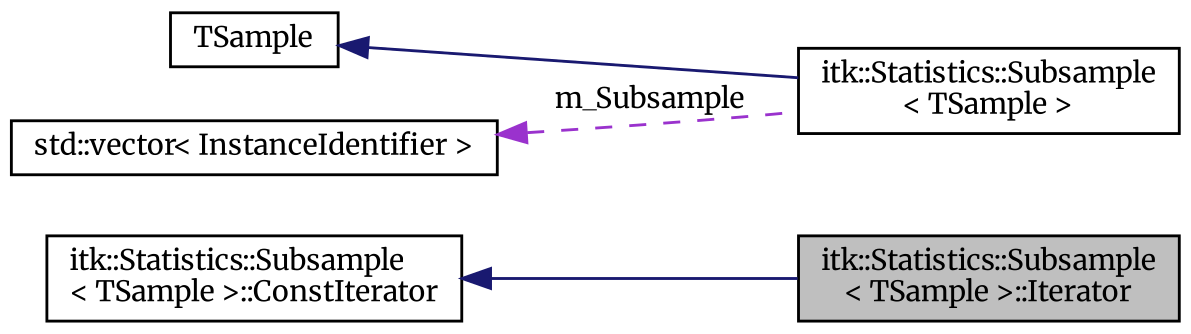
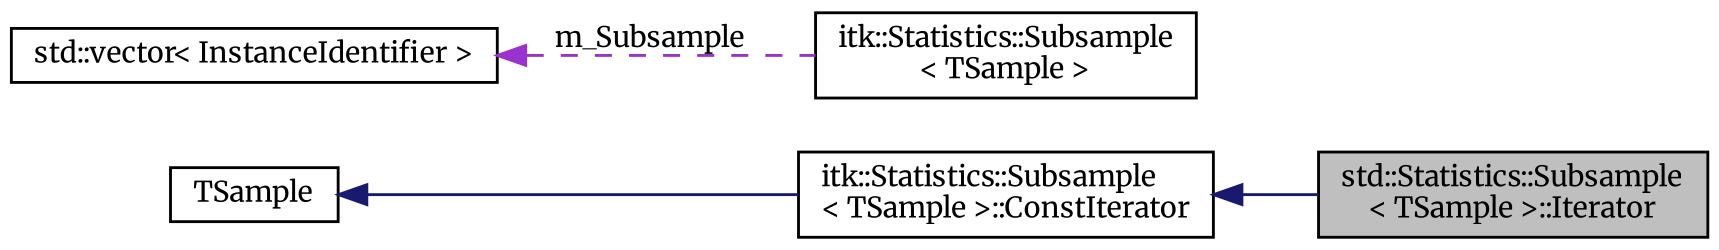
(583, 63) -> (583, 195)
(989, 278) -> (1513, 195)
